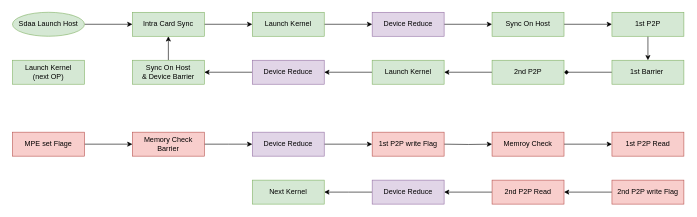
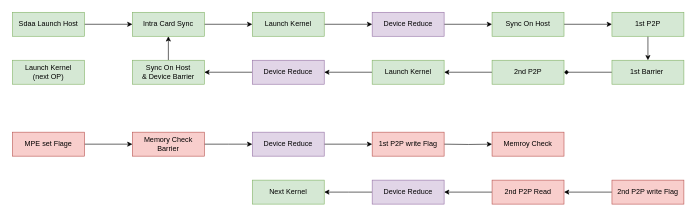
(48, 24) -> (48, 24)
(606, 144) -> none
(648, 144) -> none
